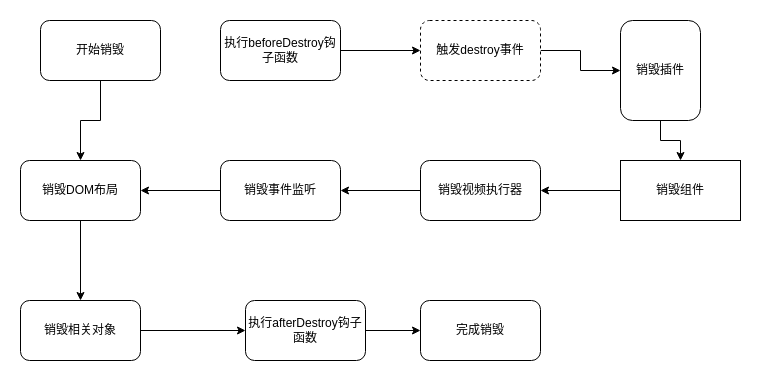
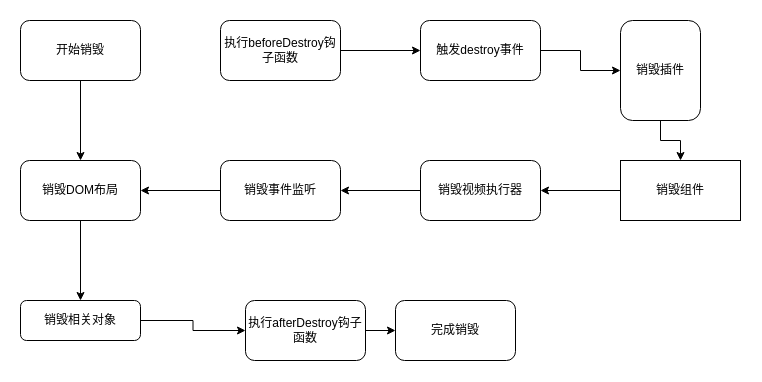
(101, 51) -> (81, 51)
(481, 51) -> (481, 51)
(81, 331) -> (81, 321)
(481, 331) -> (456, 331)
